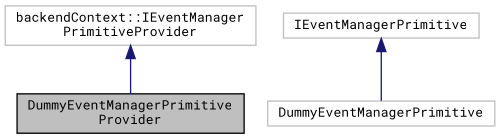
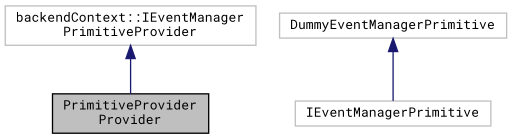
(381, 76) -> (393, 76)
(131, 114) -> (131, 114)
